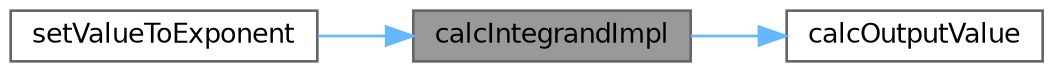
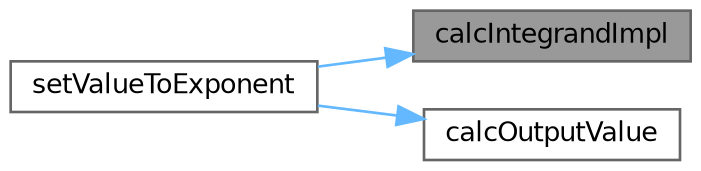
(725, 36) -> (358, 111)
